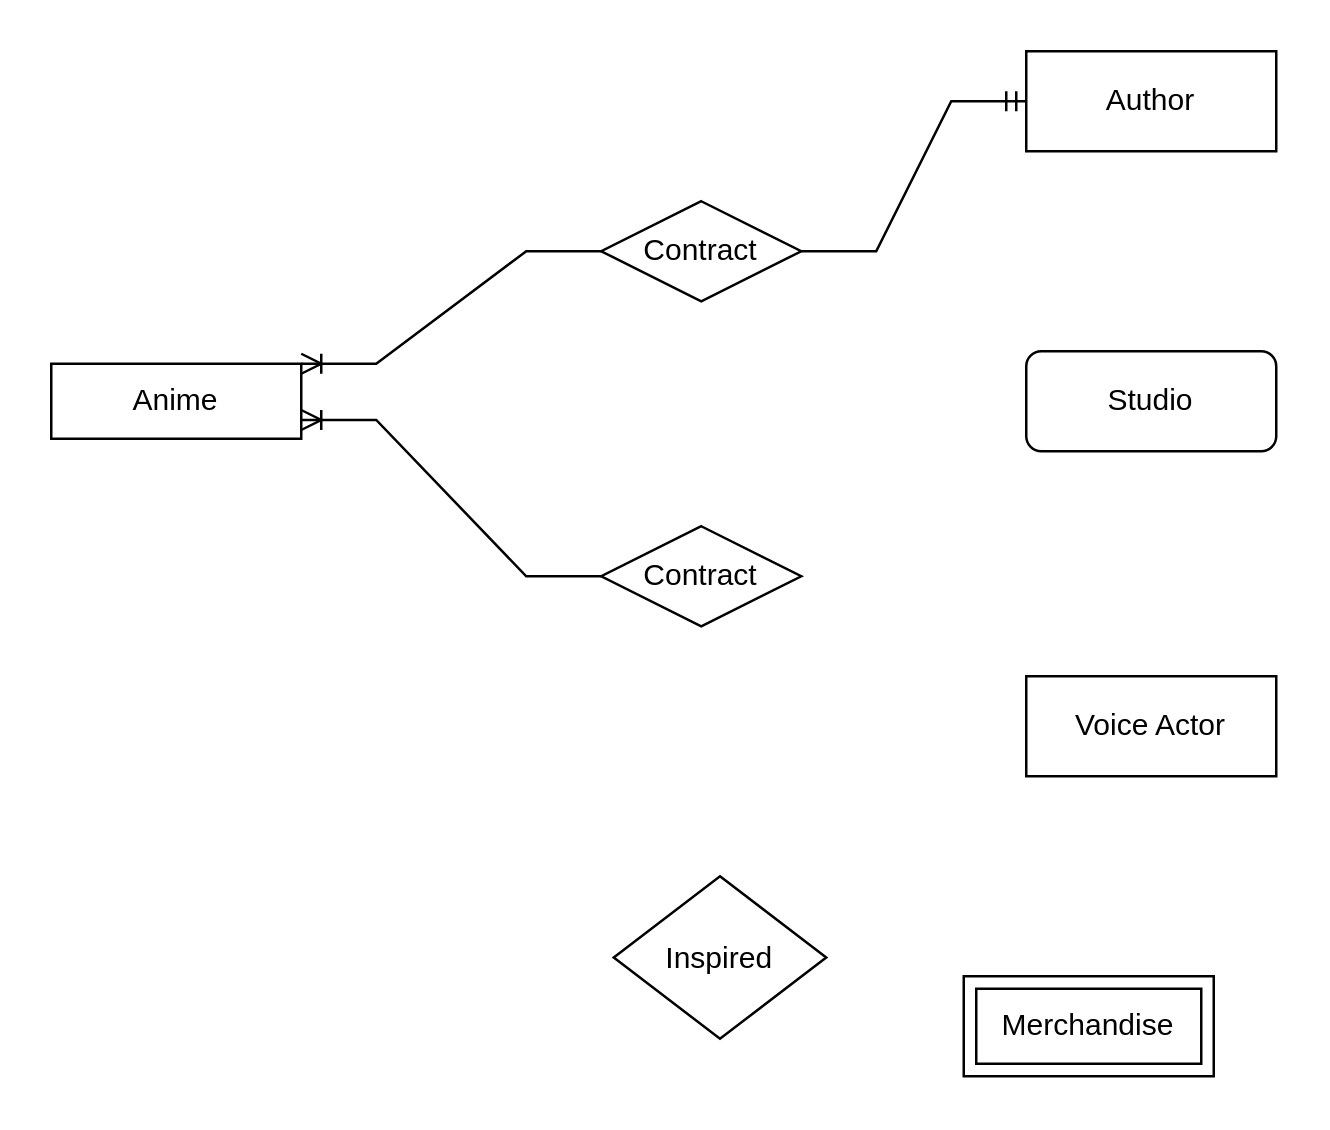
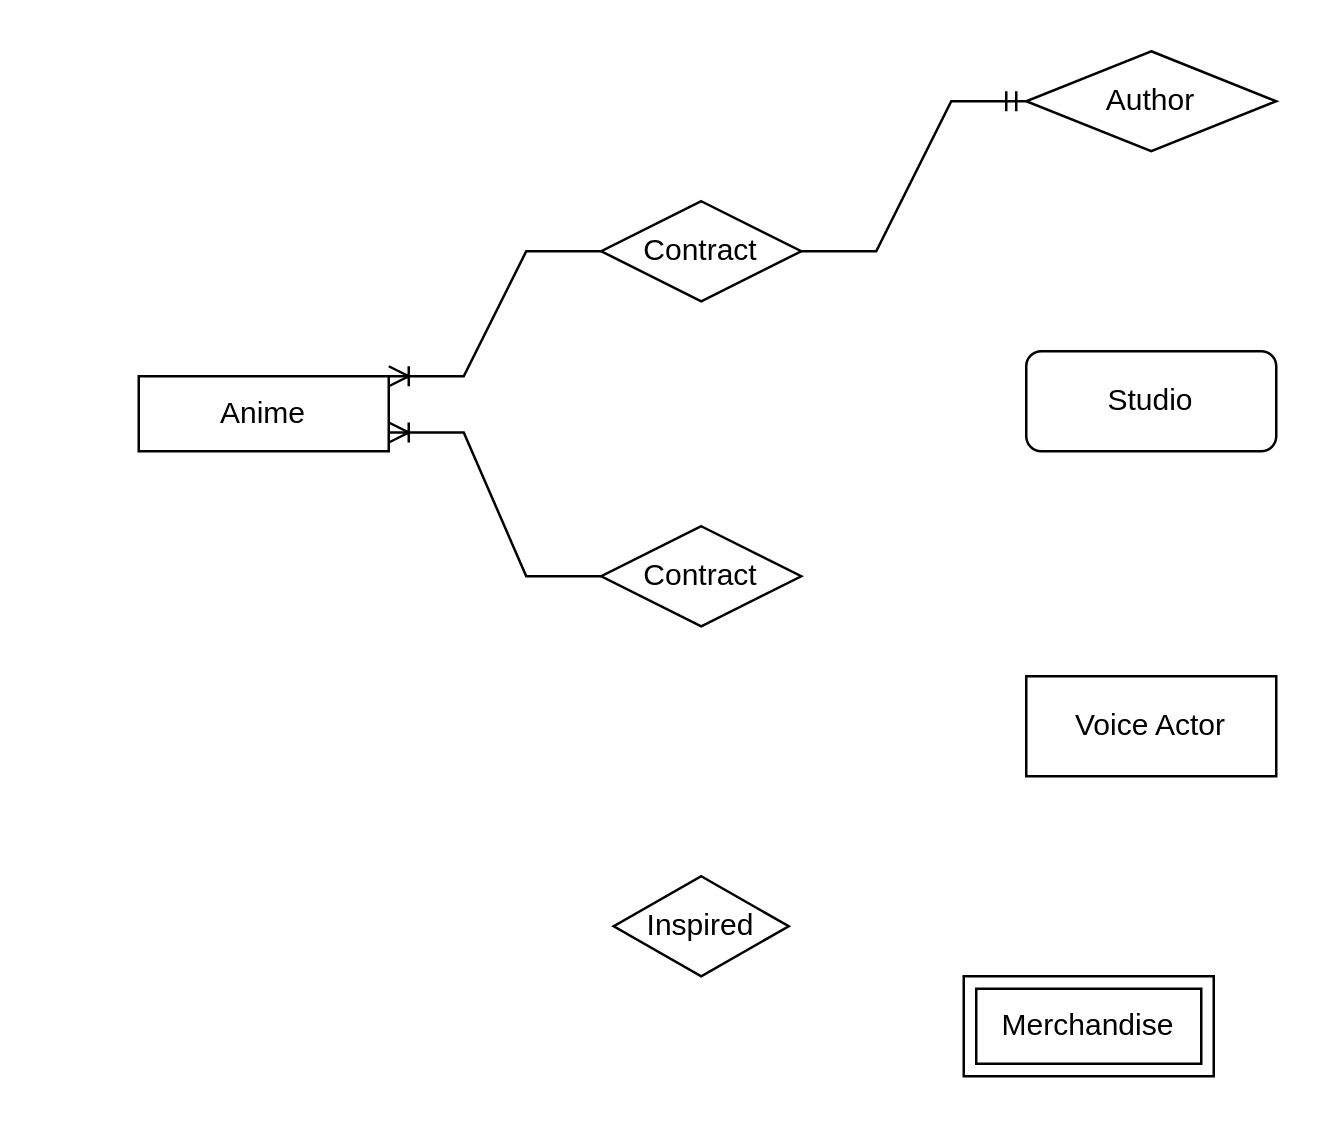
(1151, 101) -> (1151, 101)
(176, 401) -> (264, 414)
(720, 958) -> (701, 926)
